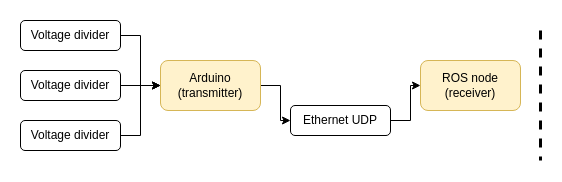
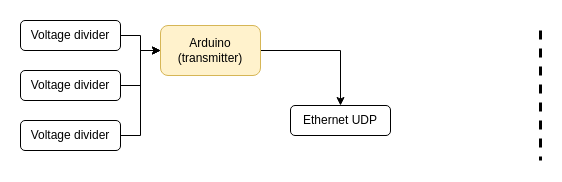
(211, 86) -> (211, 51)
(471, 86) -> none
(411, 112) -> none
